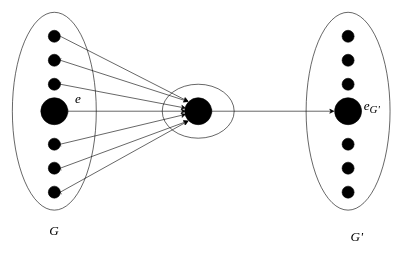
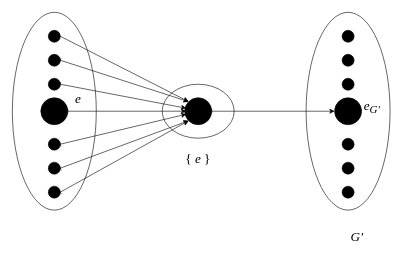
none -> (198, 159)
(54, 231) -> none
